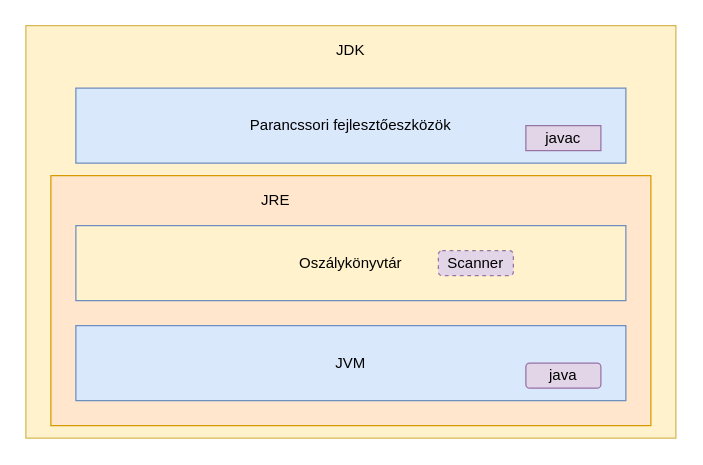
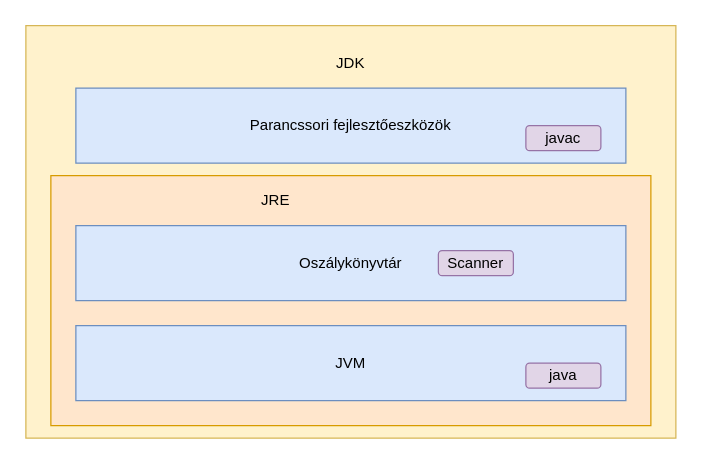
(351, 51) -> (351, 63)
(563, 138) -> (563, 138)
(351, 263) -> (351, 263)
(476, 263) -> (476, 263)
